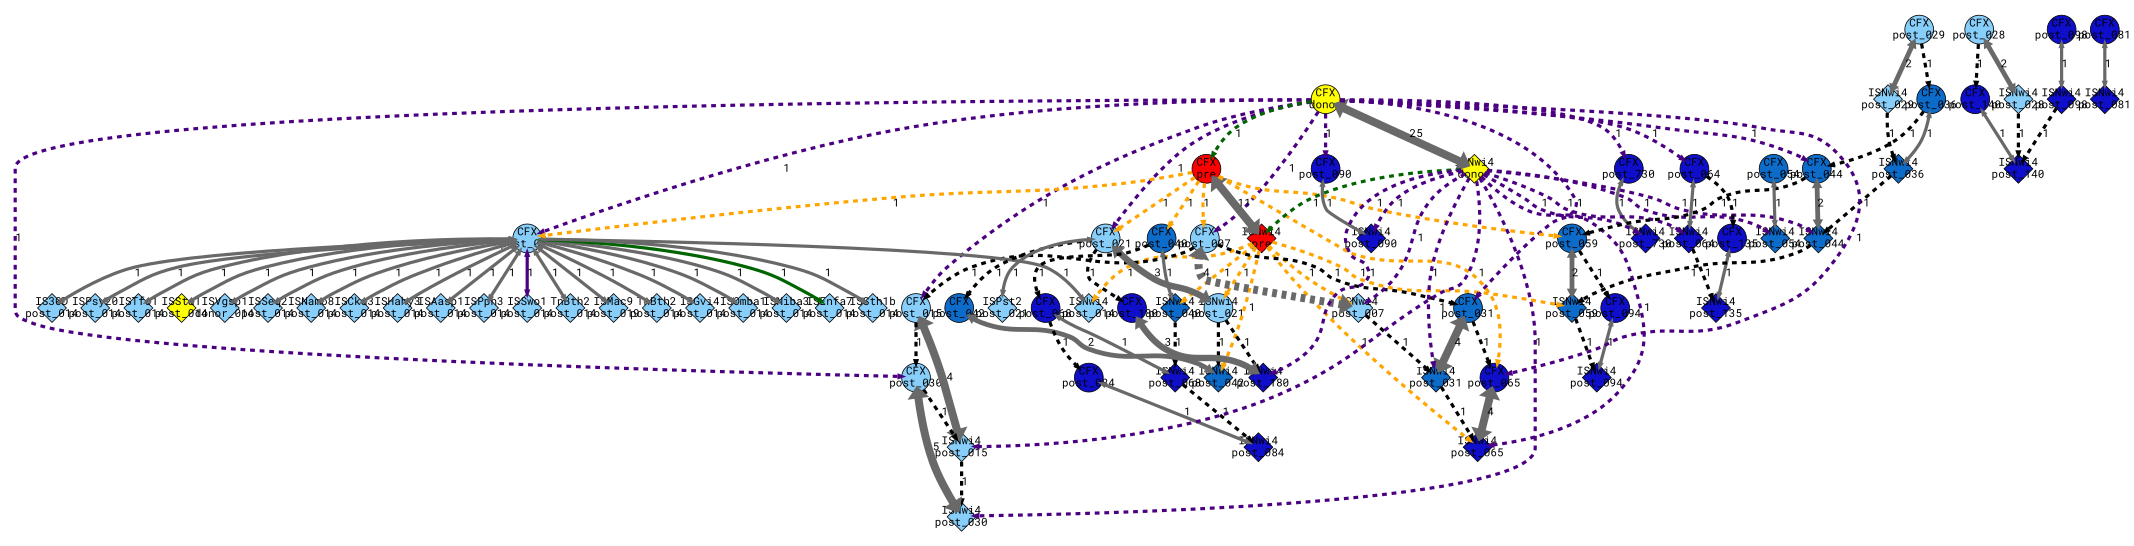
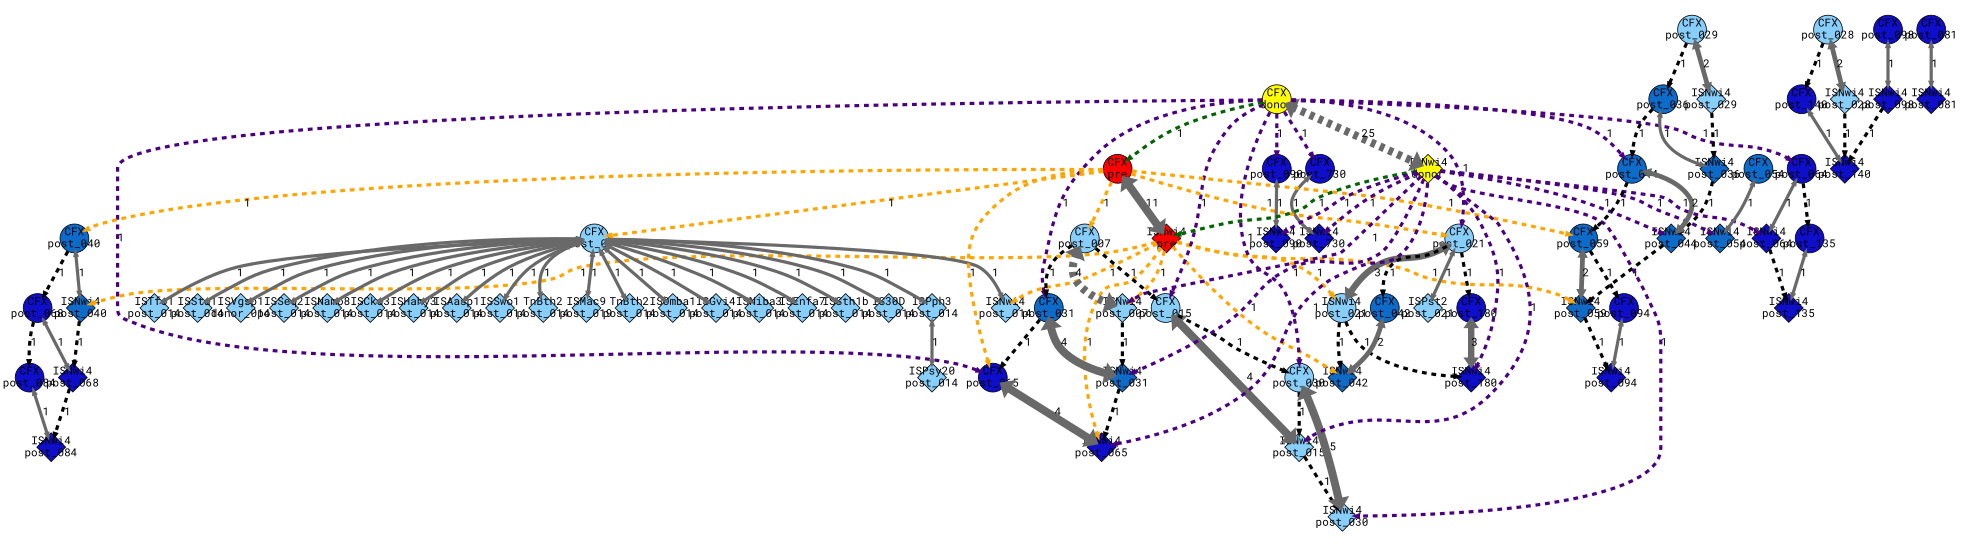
(920, 126) -> none
(1402, 135) -> (1354, 135)
(1274, 174) -> none
(686, 254) -> (704, 263)
(211, 261) -> (932, 343)
(527, 273) -> (537, 263)
(182, 308) -> (198, 308)
